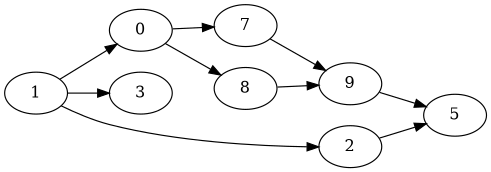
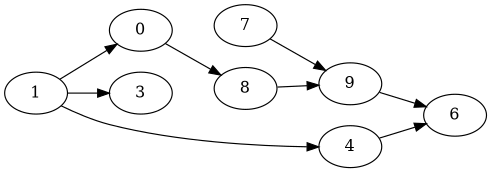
(188, 28) -> none
(455, 115) -> (455, 115)
(350, 147) -> (350, 147)
